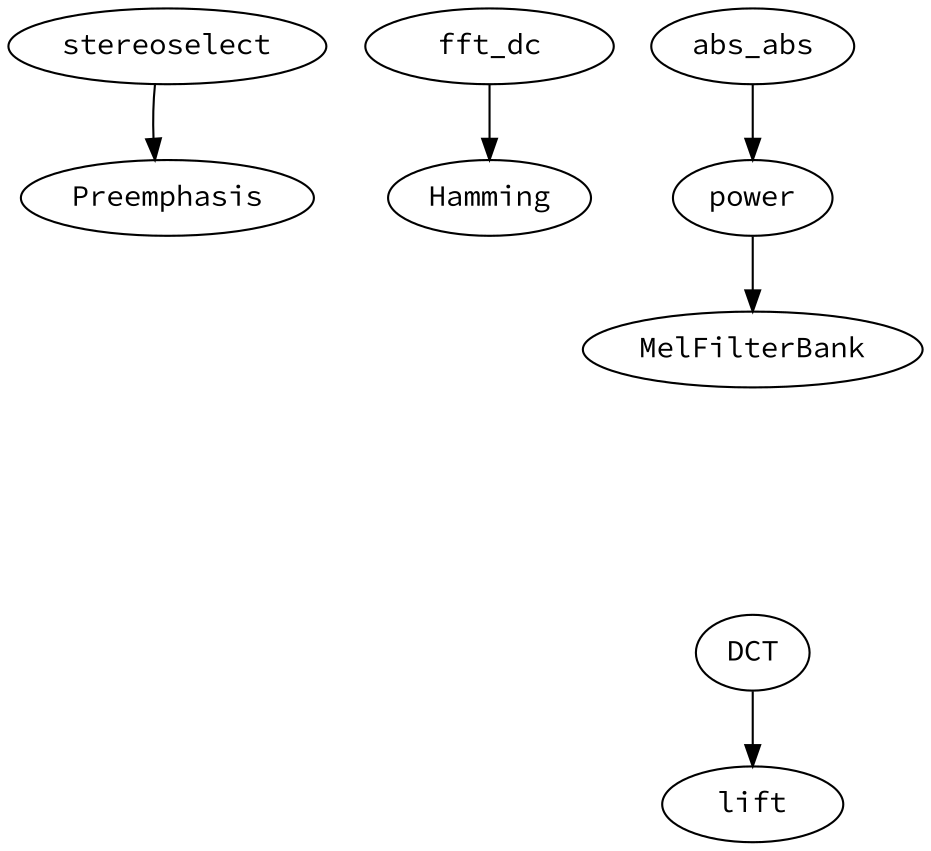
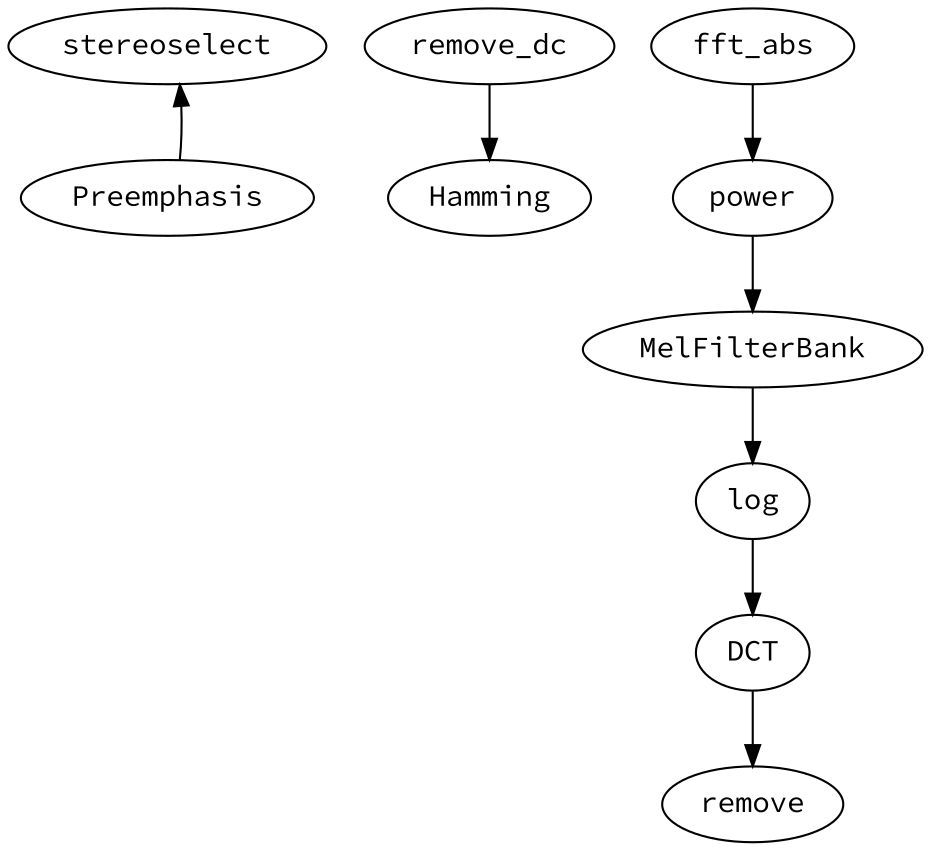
(490, 46) -> (490, 46)
(753, 46) -> (753, 46)
(153, 112) -> (181, 133)
none -> (753, 501)
(753, 804) -> (753, 804)
